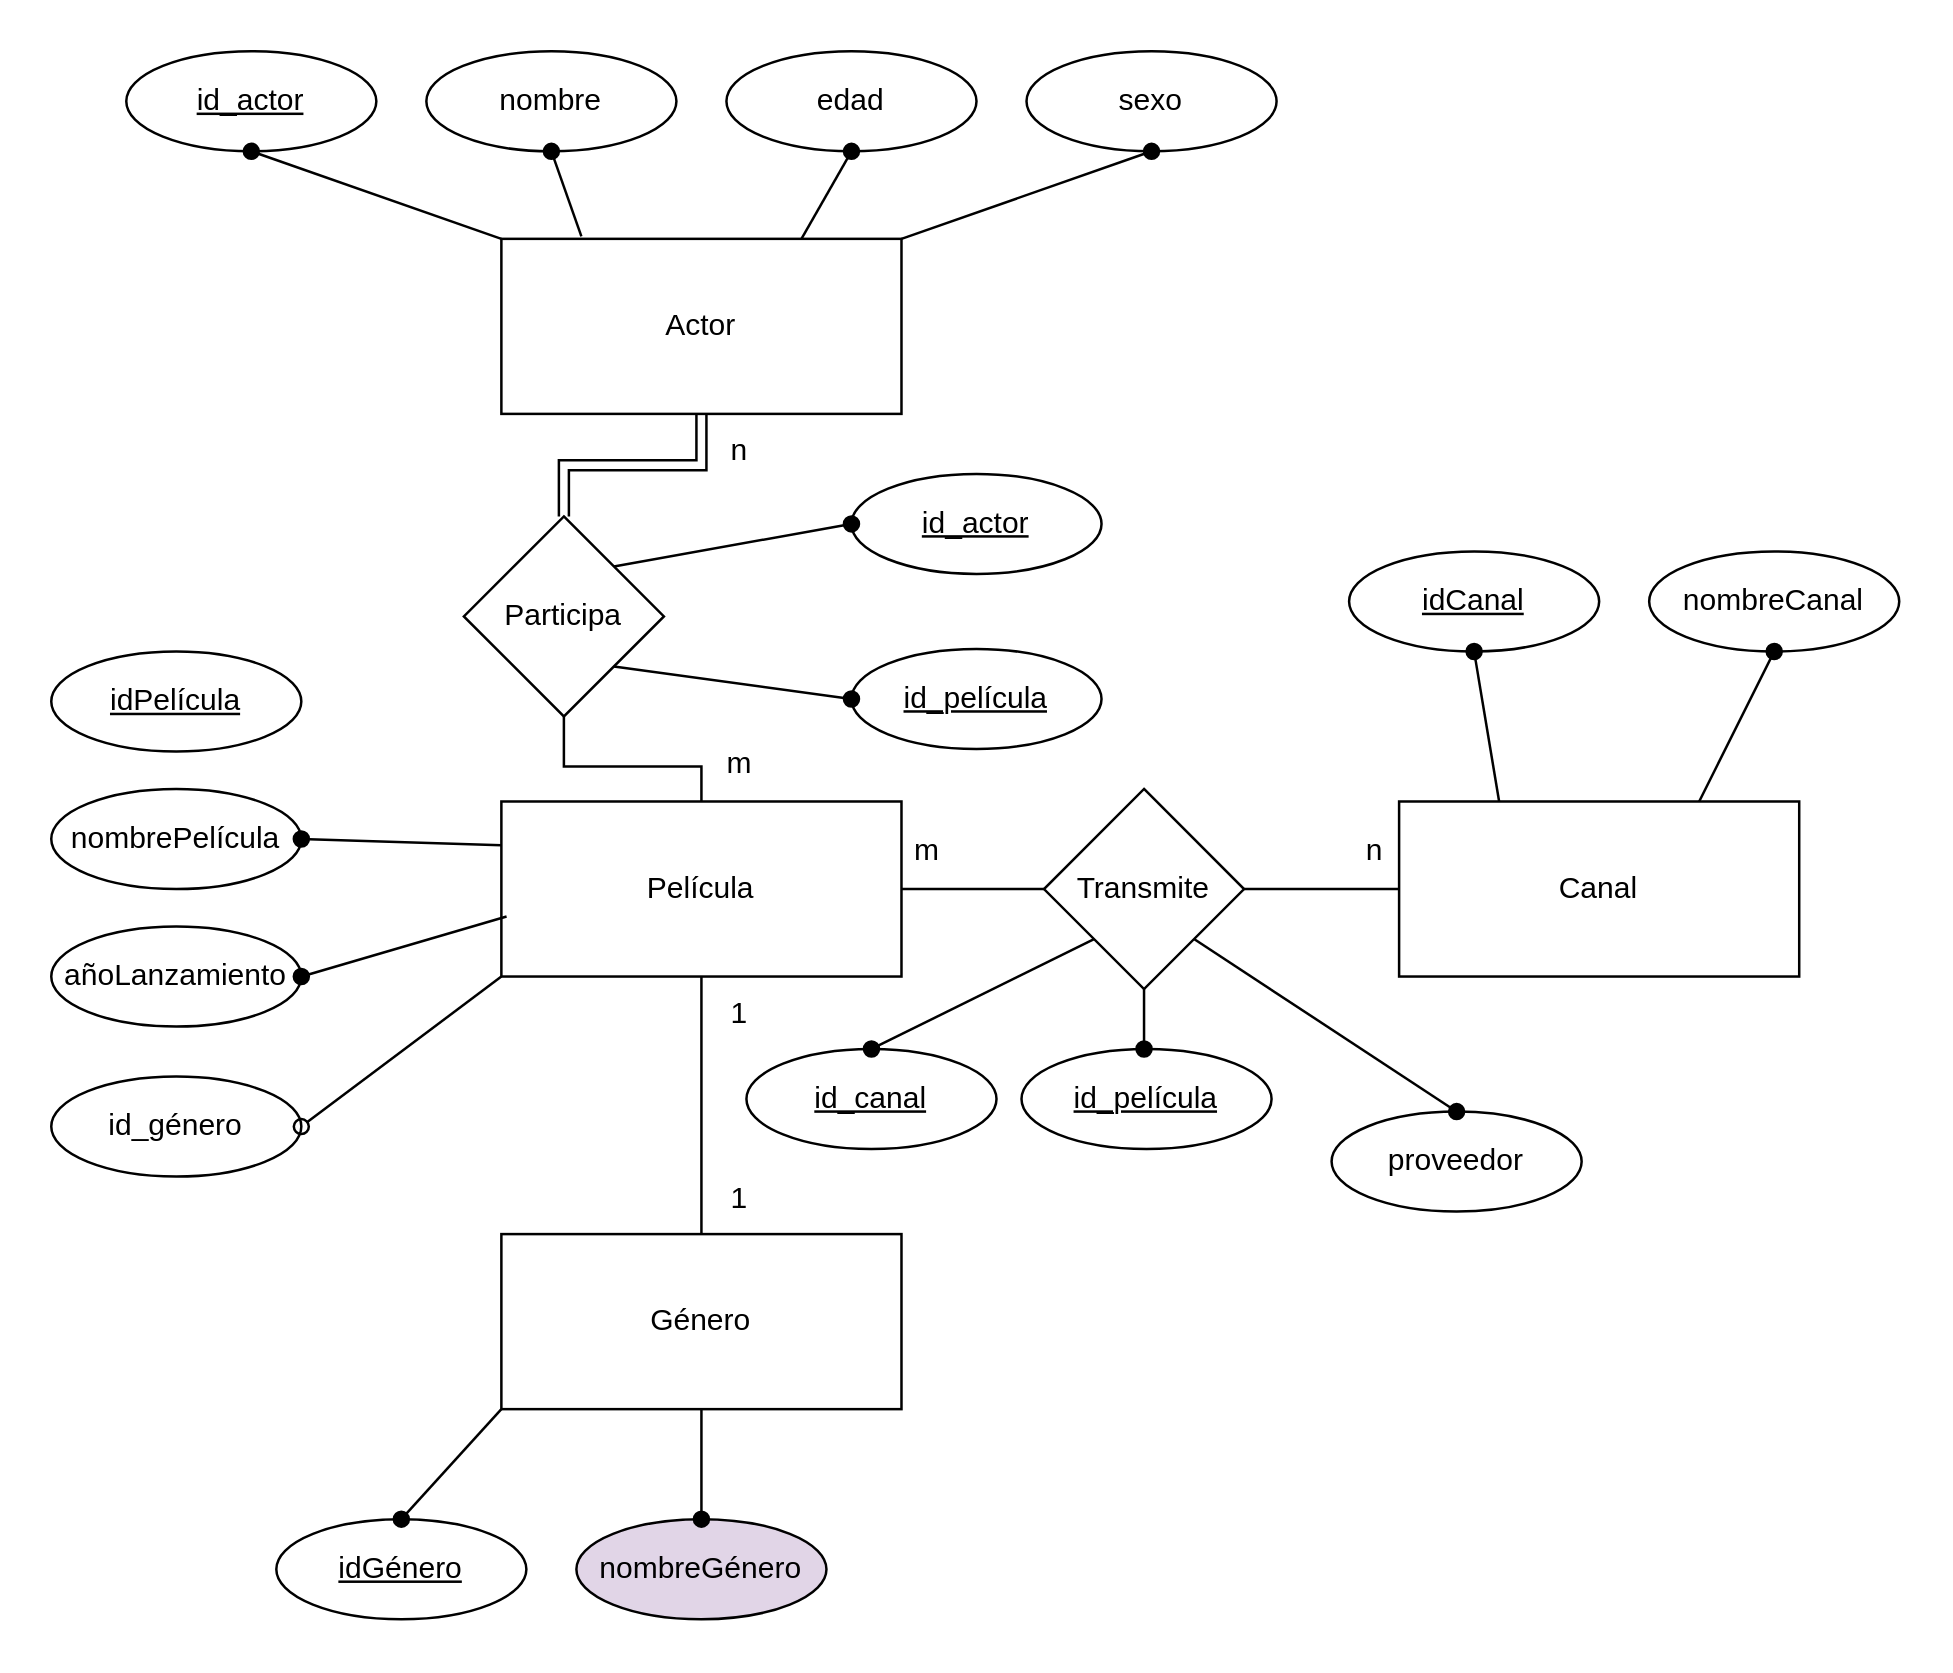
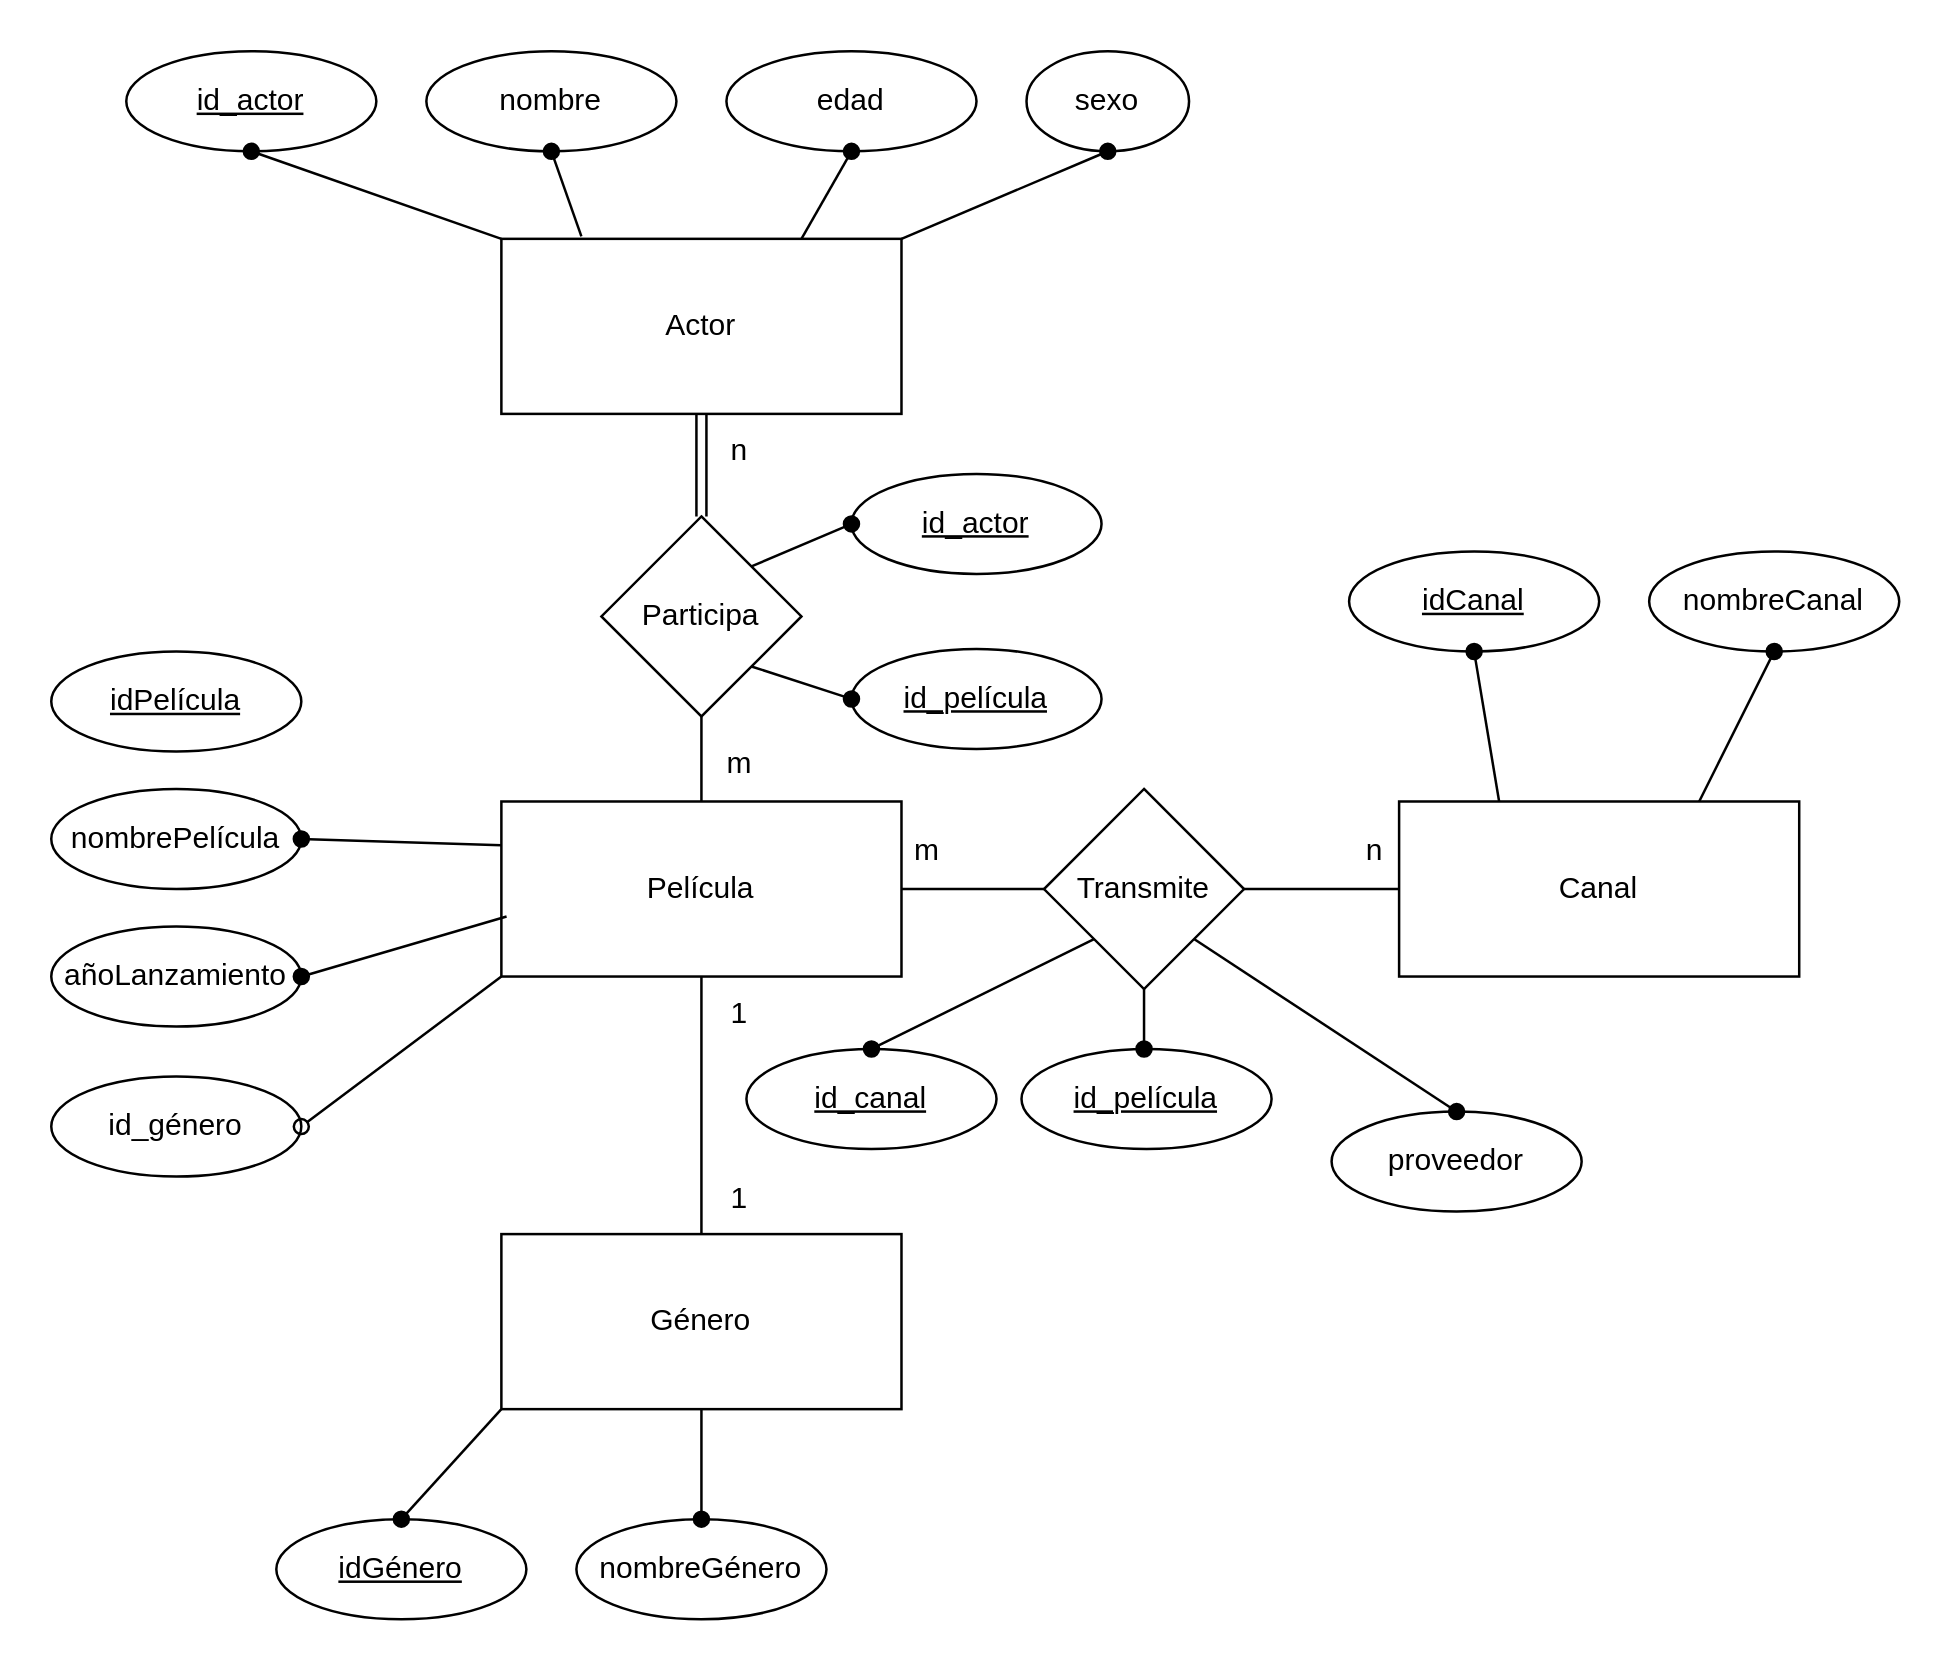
(1151, 101) -> (1108, 101)
(564, 616) -> (701, 616)
(701, 1569) -> (701, 1569)
